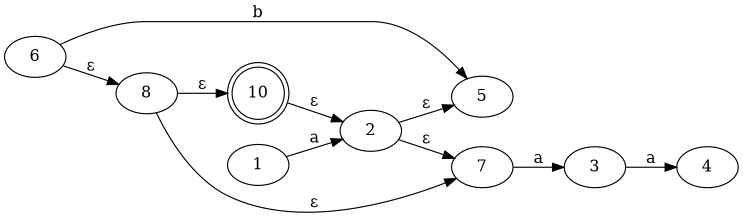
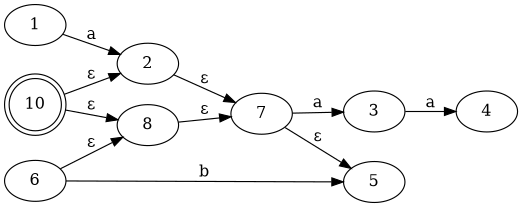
(197, 93) -> (86, 114)
(421, 116) -> (313, 145)
